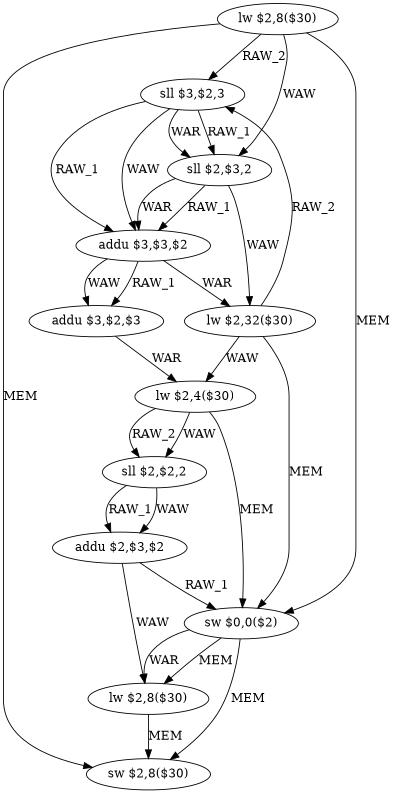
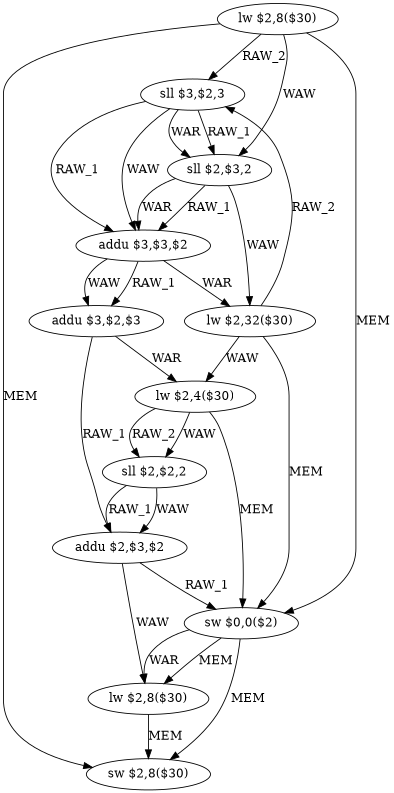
none -> (82, 432)
